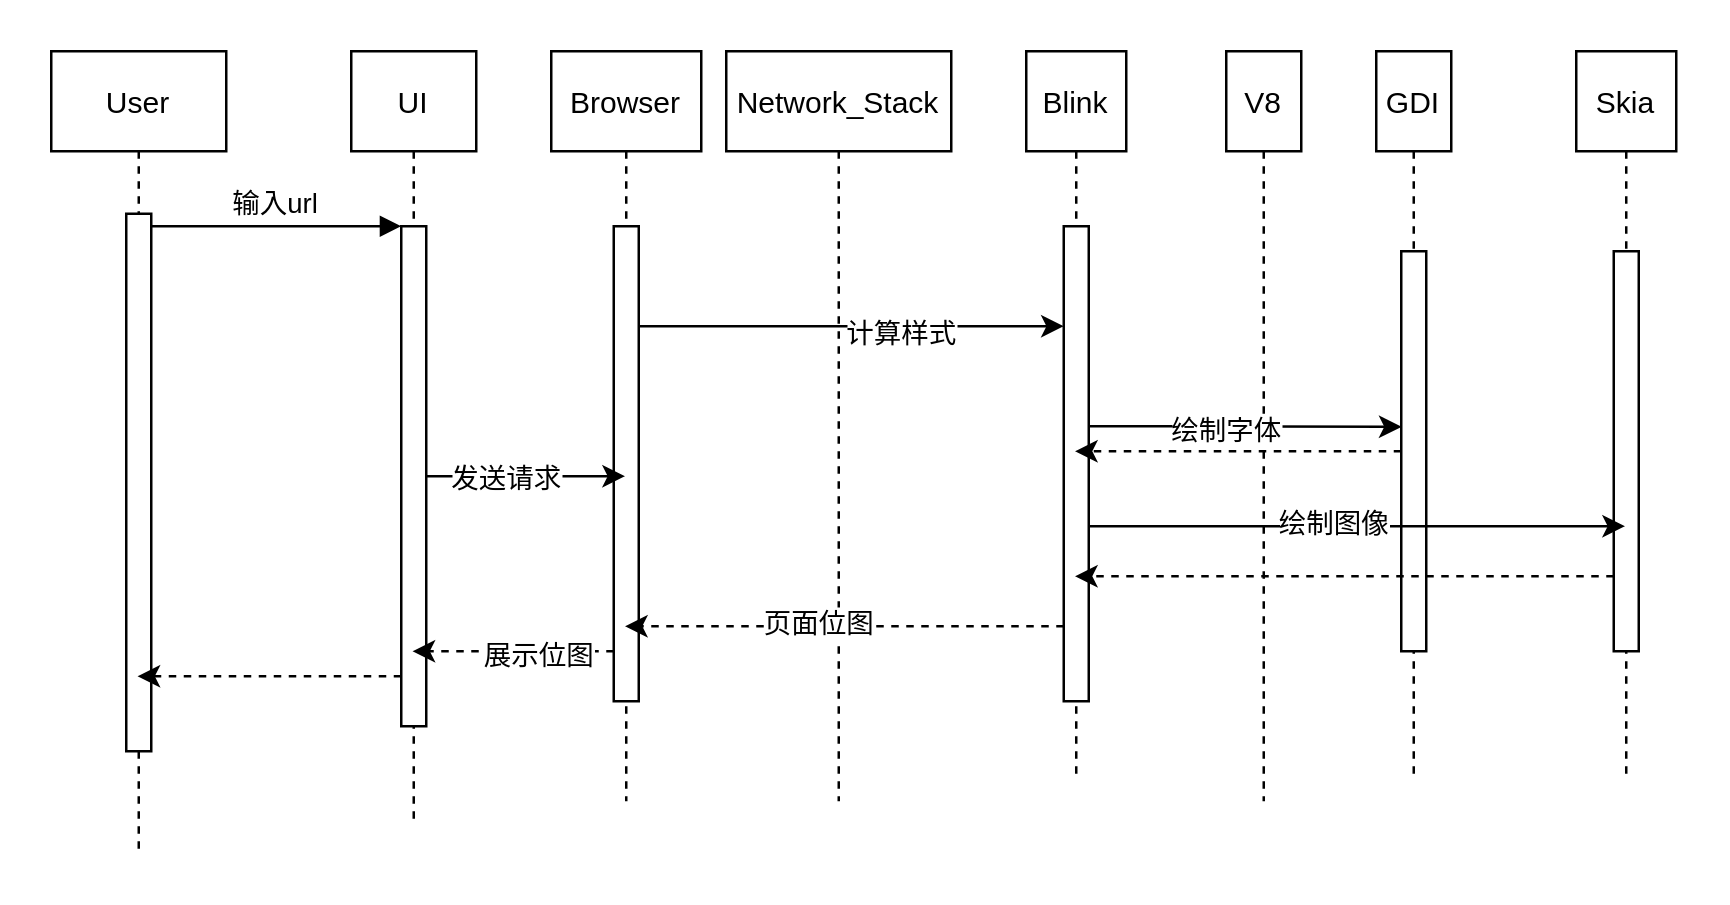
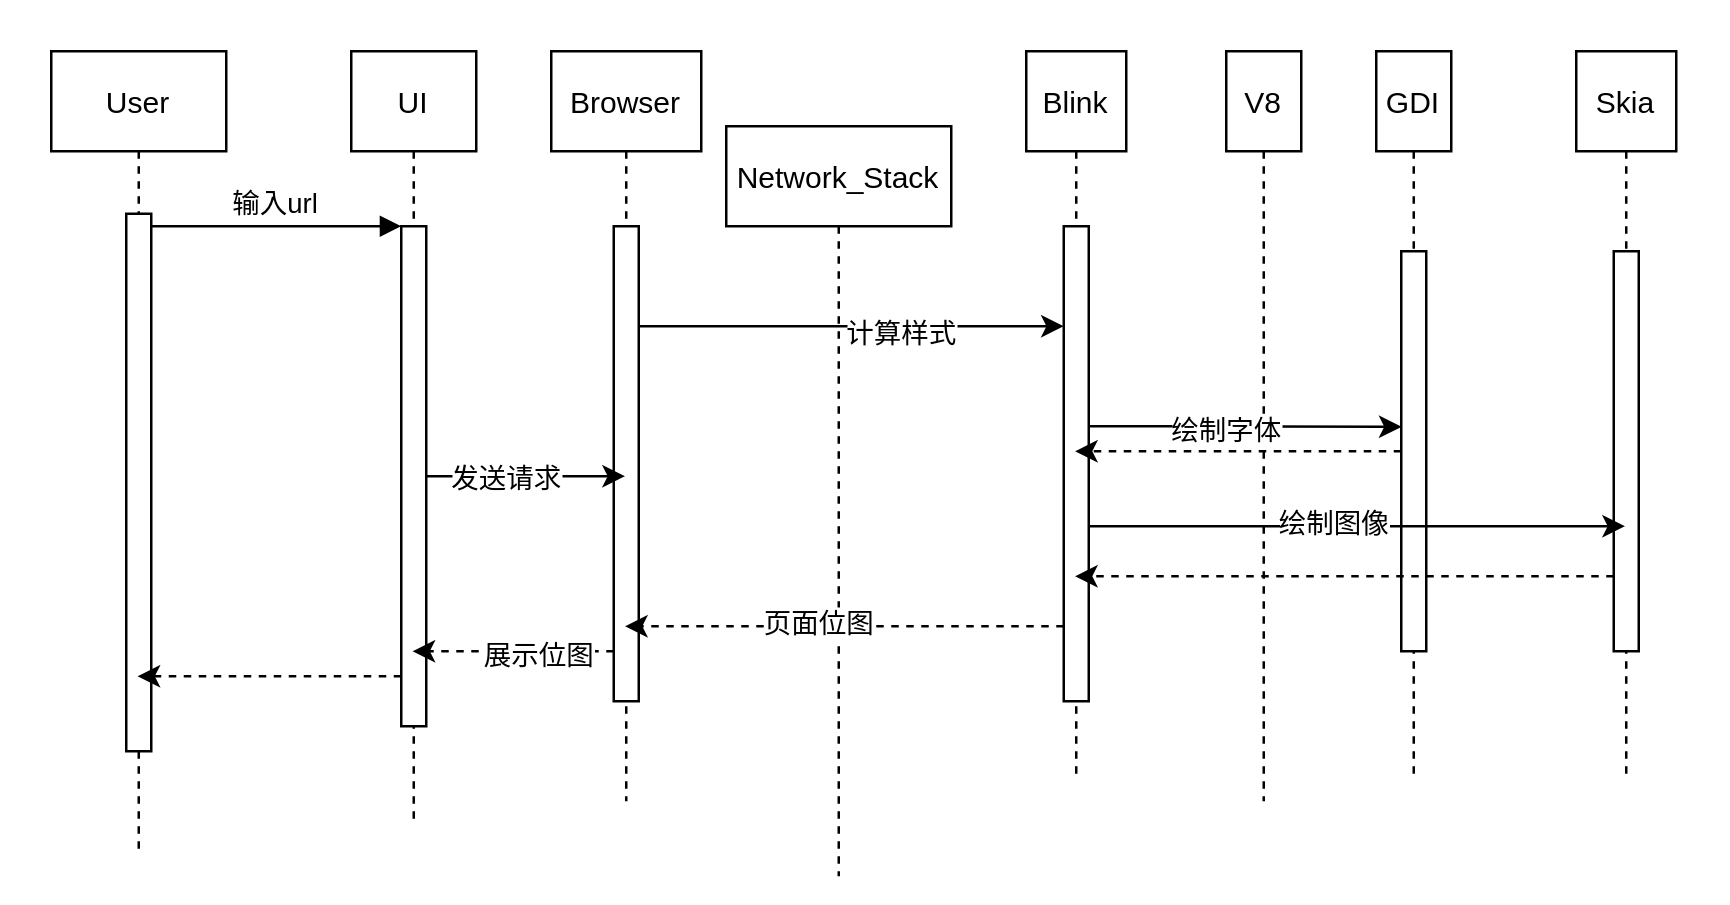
(839, 426) -> (839, 501)
